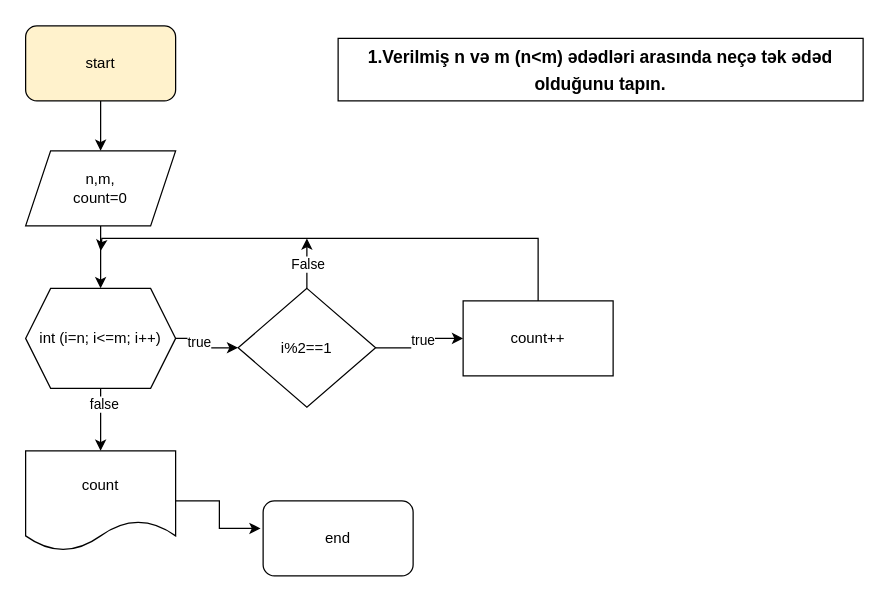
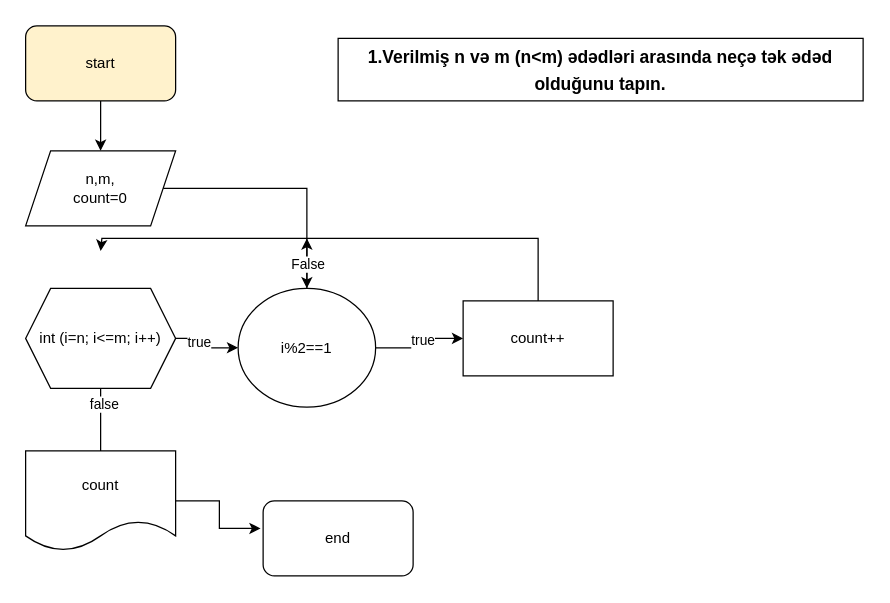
(101, 261) -> (259, 188)
(307, 348) -> (307, 348)
(101, 441) -> (101, 444)
